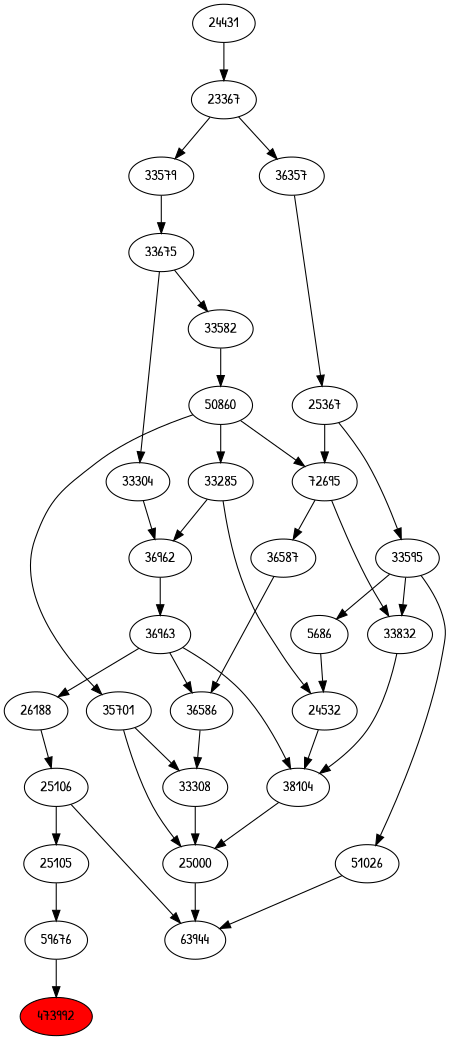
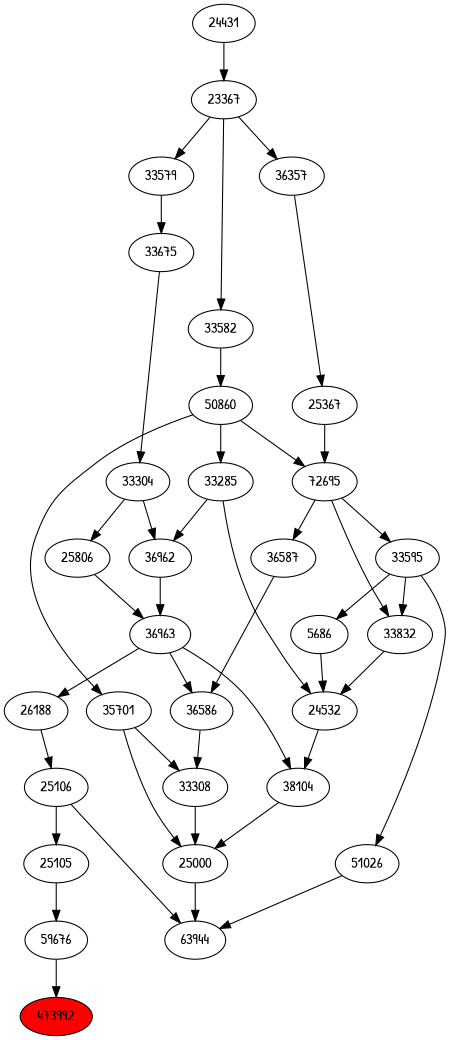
(188, 287) -> (222, 209)
(373, 473) -> (362, 516)
none -> (77, 558)
(375, 718) -> (366, 669)
